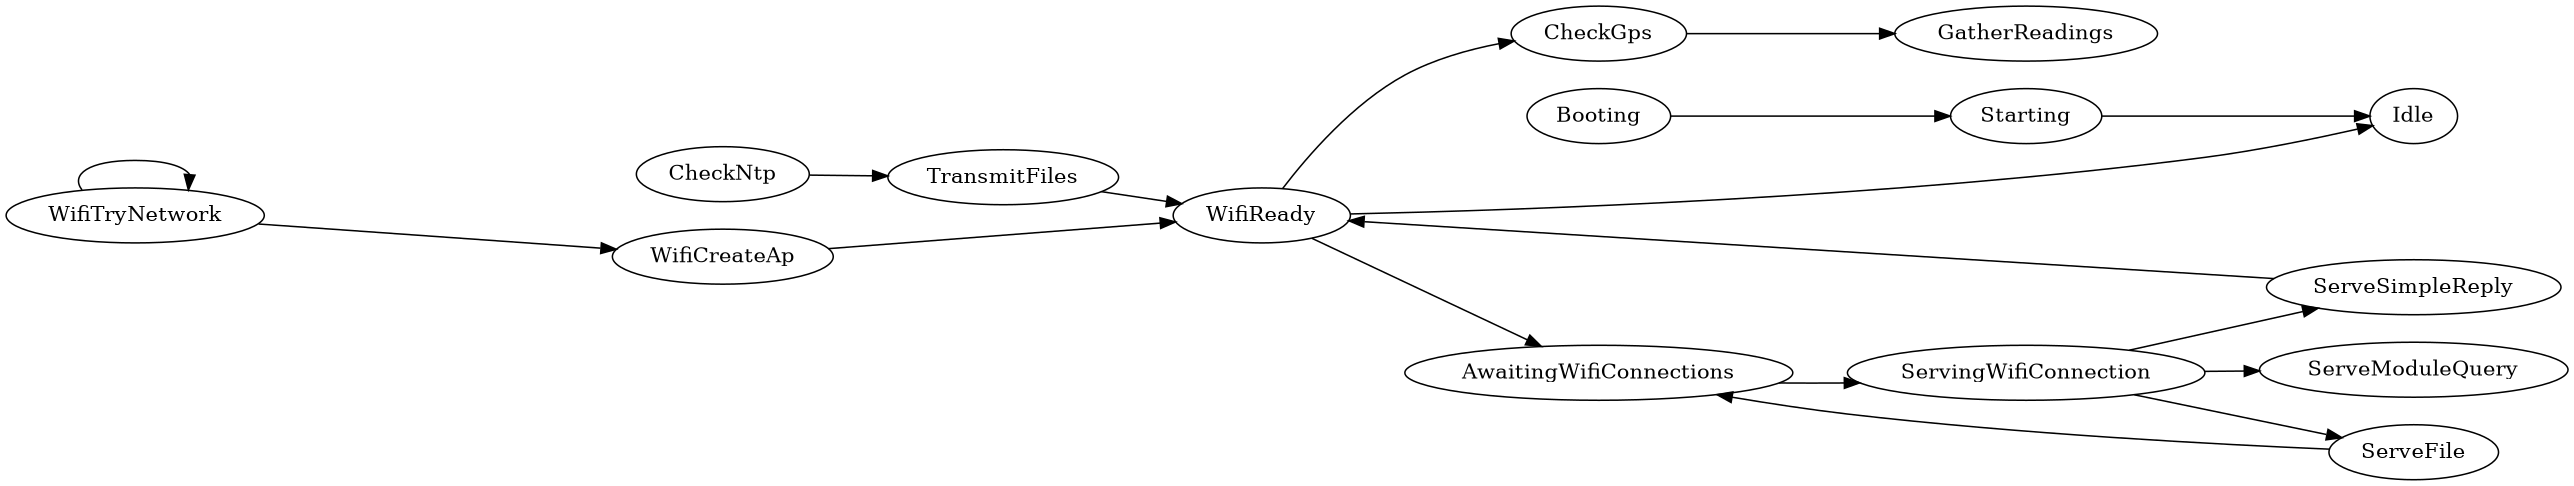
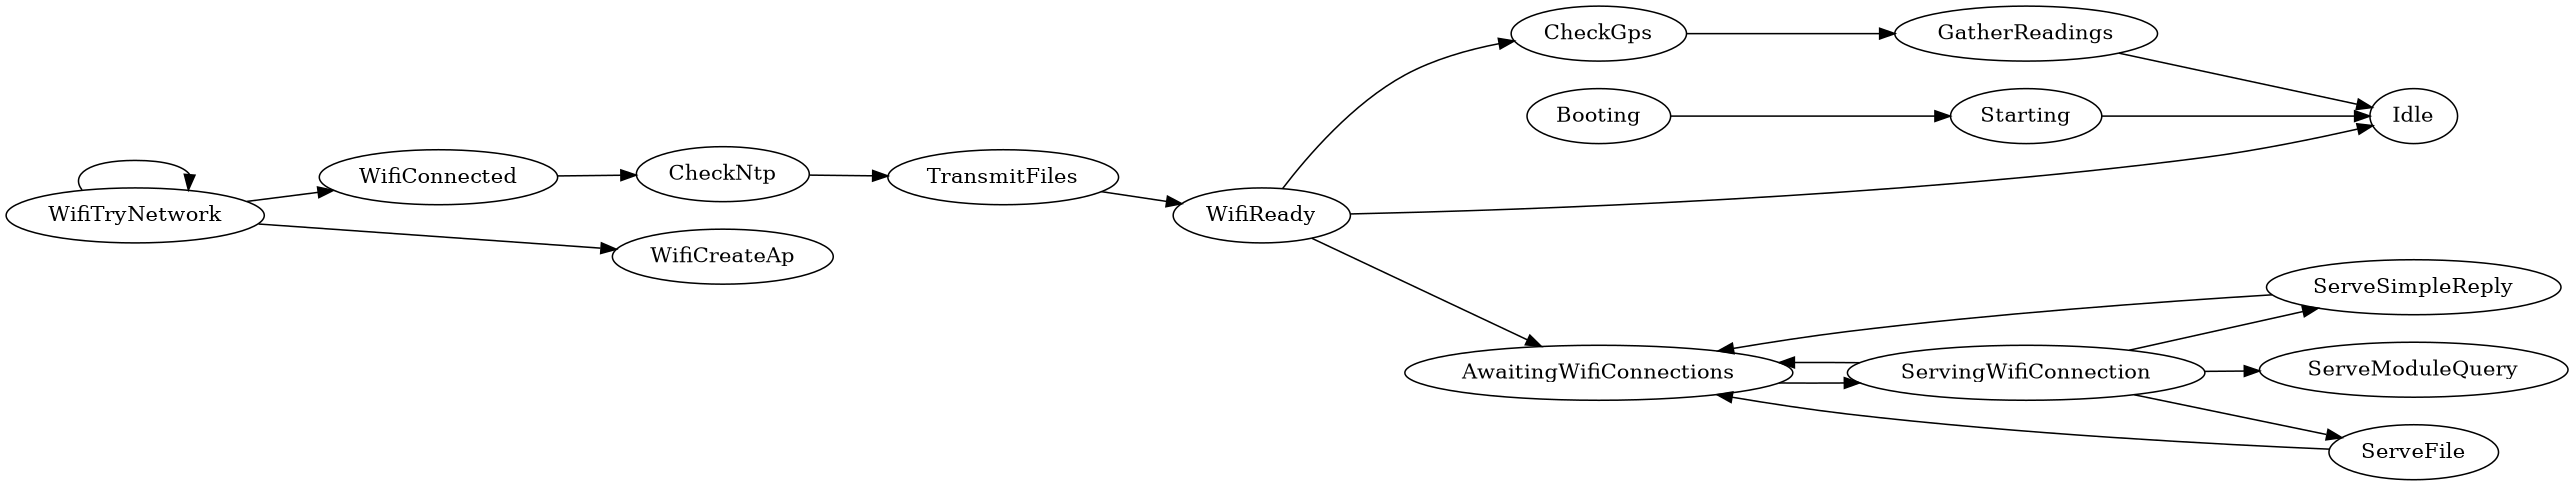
none -> (2238, 79)
none -> (438, 177)
(994, 236) -> none
(1819, 250) -> (2002, 315)
none -> (1827, 362)
